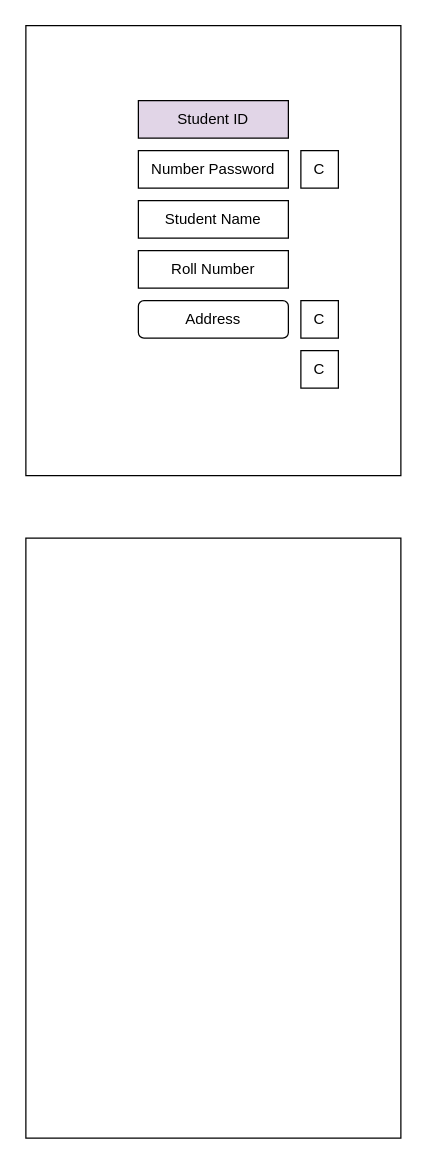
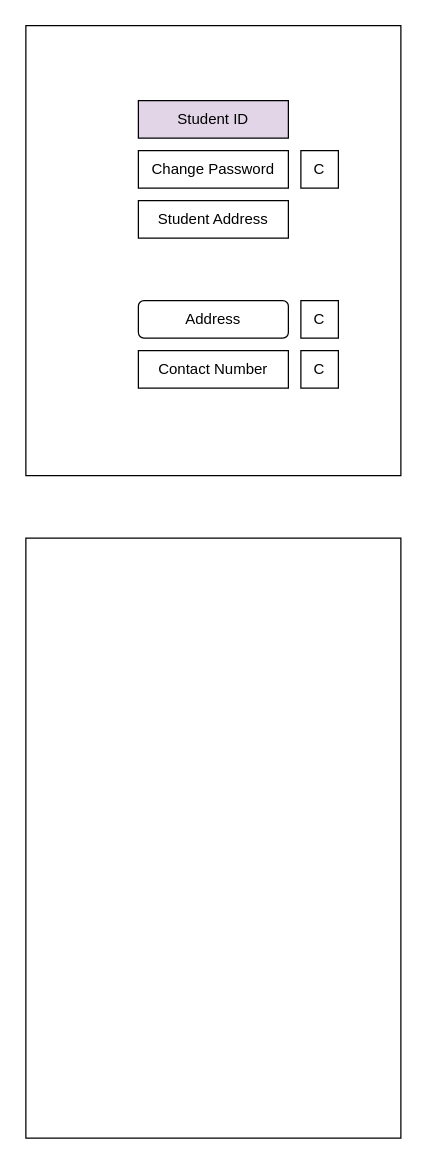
(213, 169) -> (213, 169)
(213, 219) -> (213, 219)
(213, 269) -> none
none -> (213, 369)
